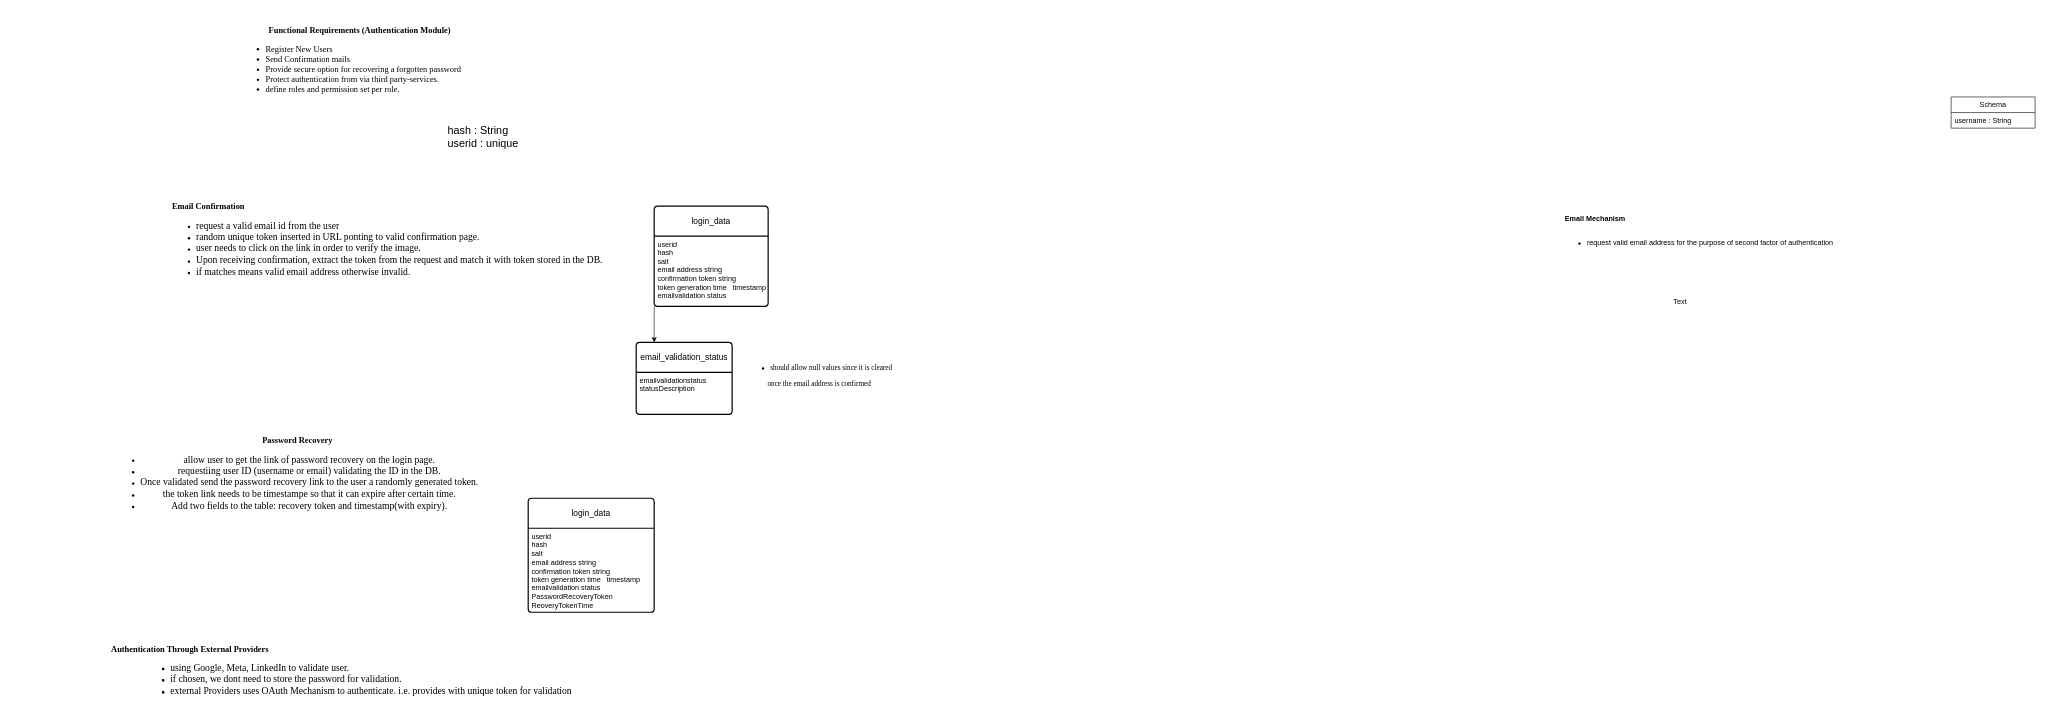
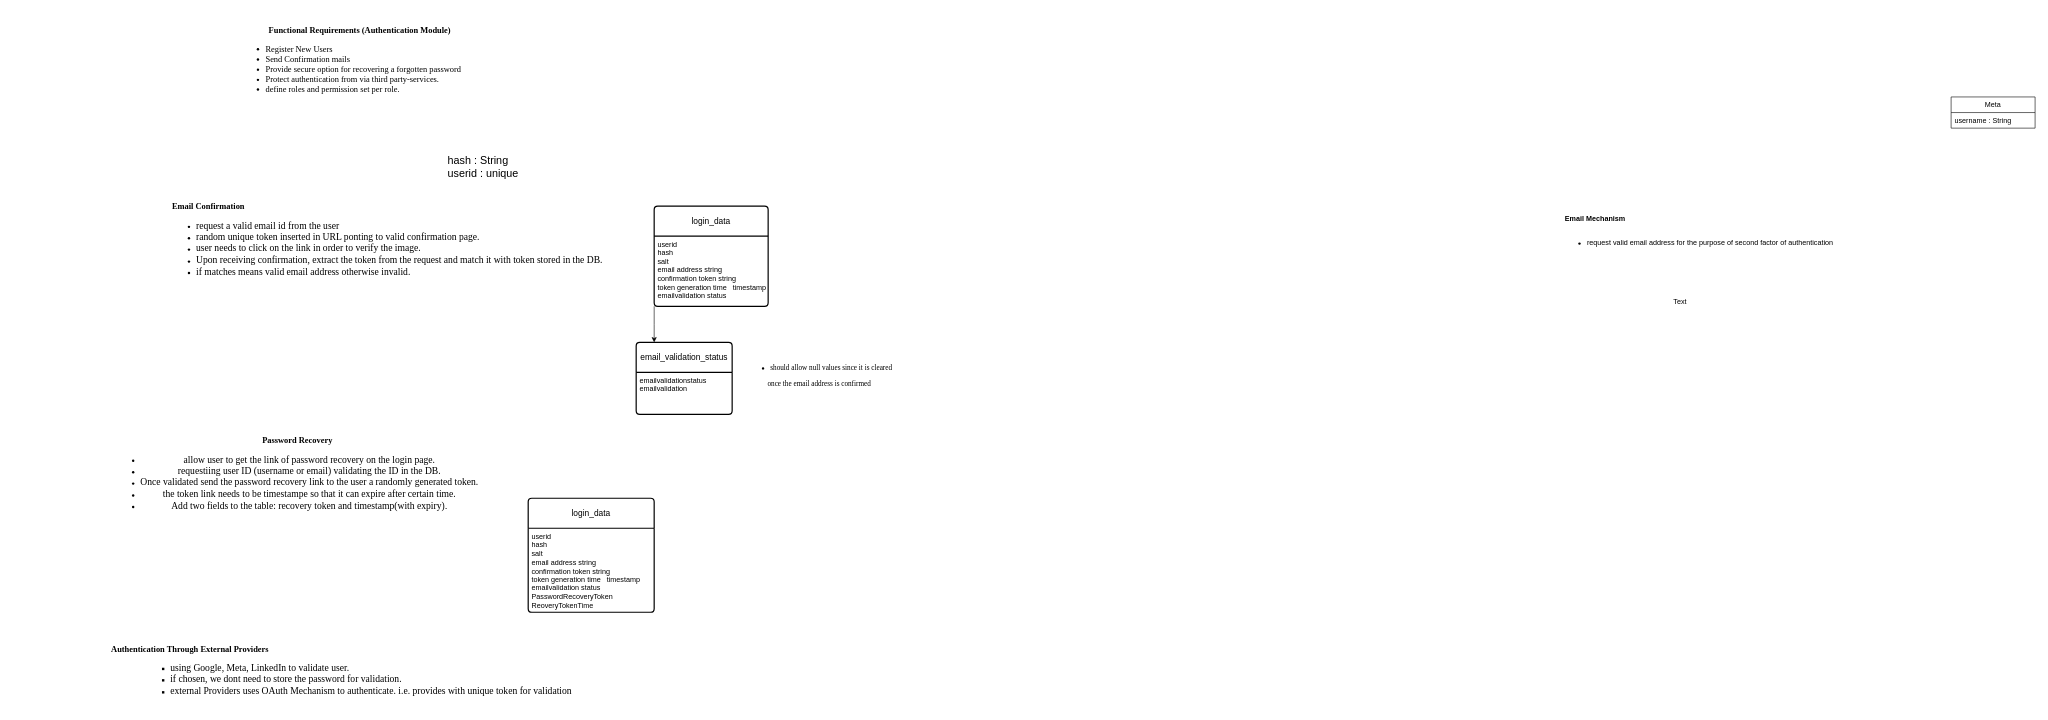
(1994, 105) -> (1994, 105)
(492, 144) -> (492, 174)
(678, 385) -> (678, 385)
